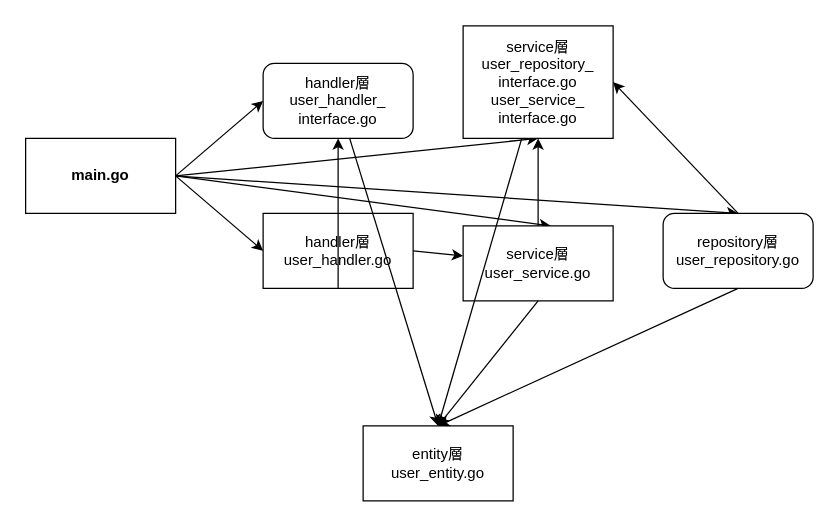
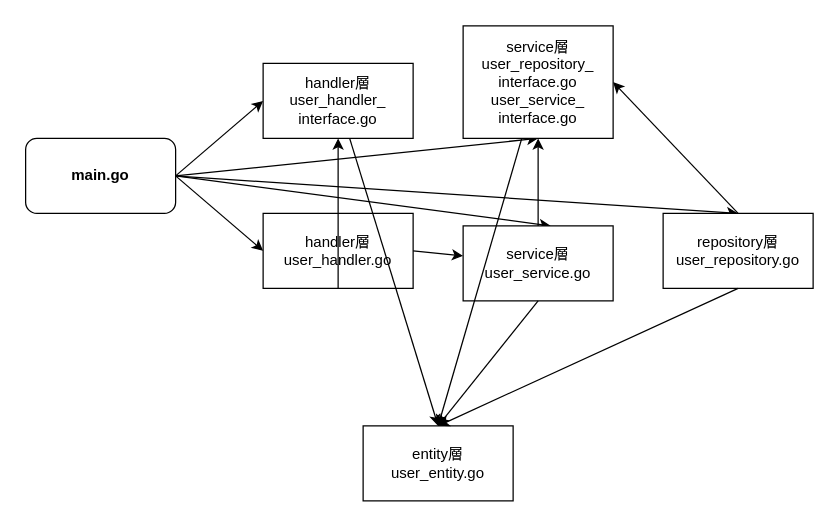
(338, 101) -> (338, 101)
(101, 176) -> (101, 176)
(738, 251) -> (738, 251)
